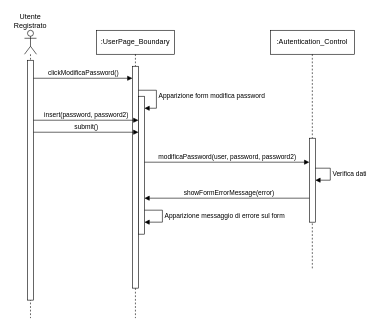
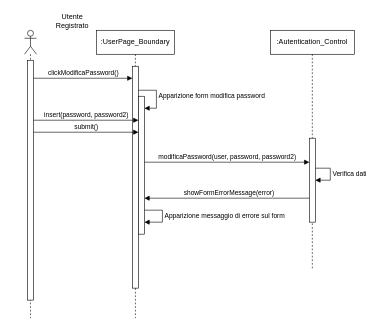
(30, 21) -> (72, 21)
